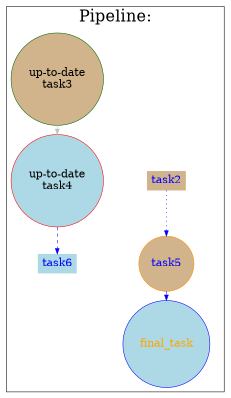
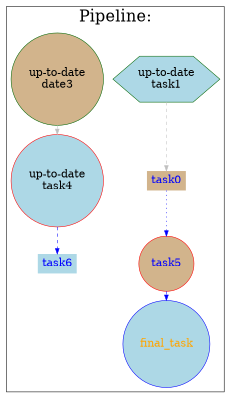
(57, 79) -> (57, 79)
none -> (166, 79)
(166, 181) -> (166, 181)
(166, 264) -> (166, 264)
